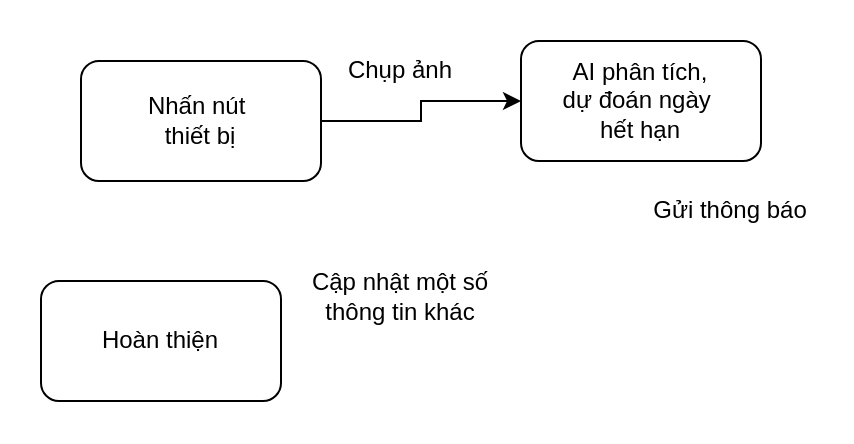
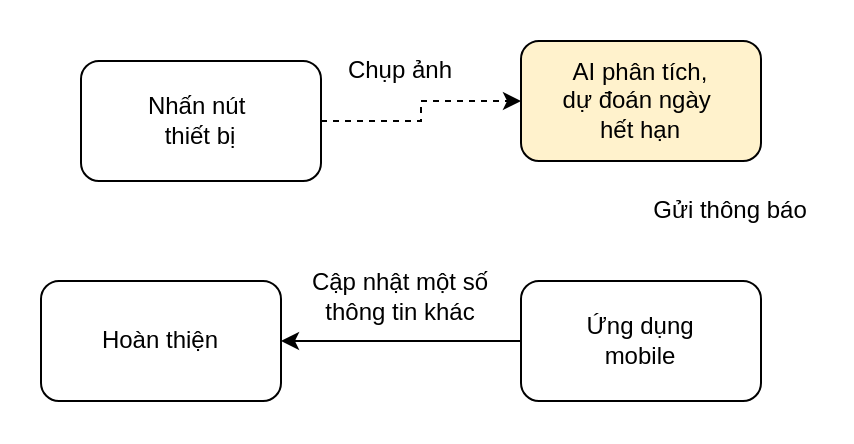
(641, 101) -> (641, 101)
(421, 117) -> (421, 117)
none -> (408, 341)
none -> (641, 341)
